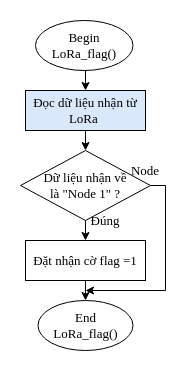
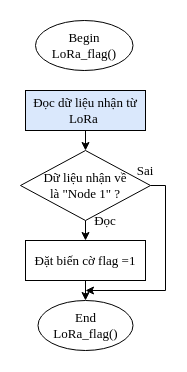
(86, 77) -> none
(146, 171) -> (146, 171)
(106, 221) -> (106, 221)
(86, 261) -> (86, 261)
